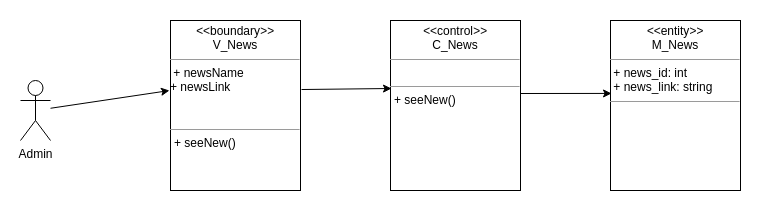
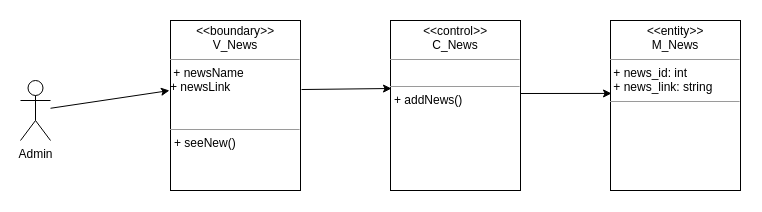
(426, 42) -> (426, 42)
